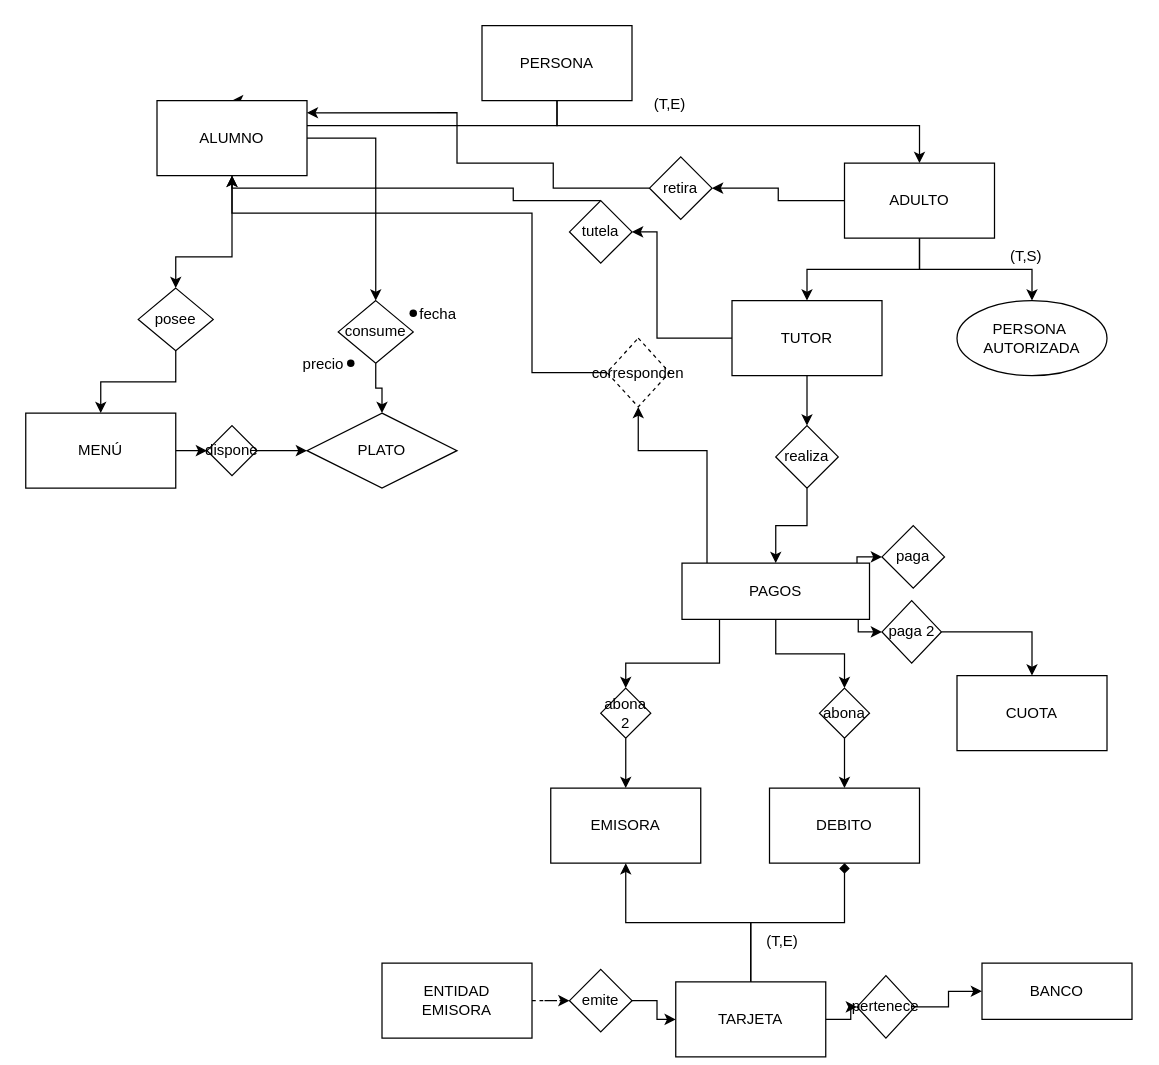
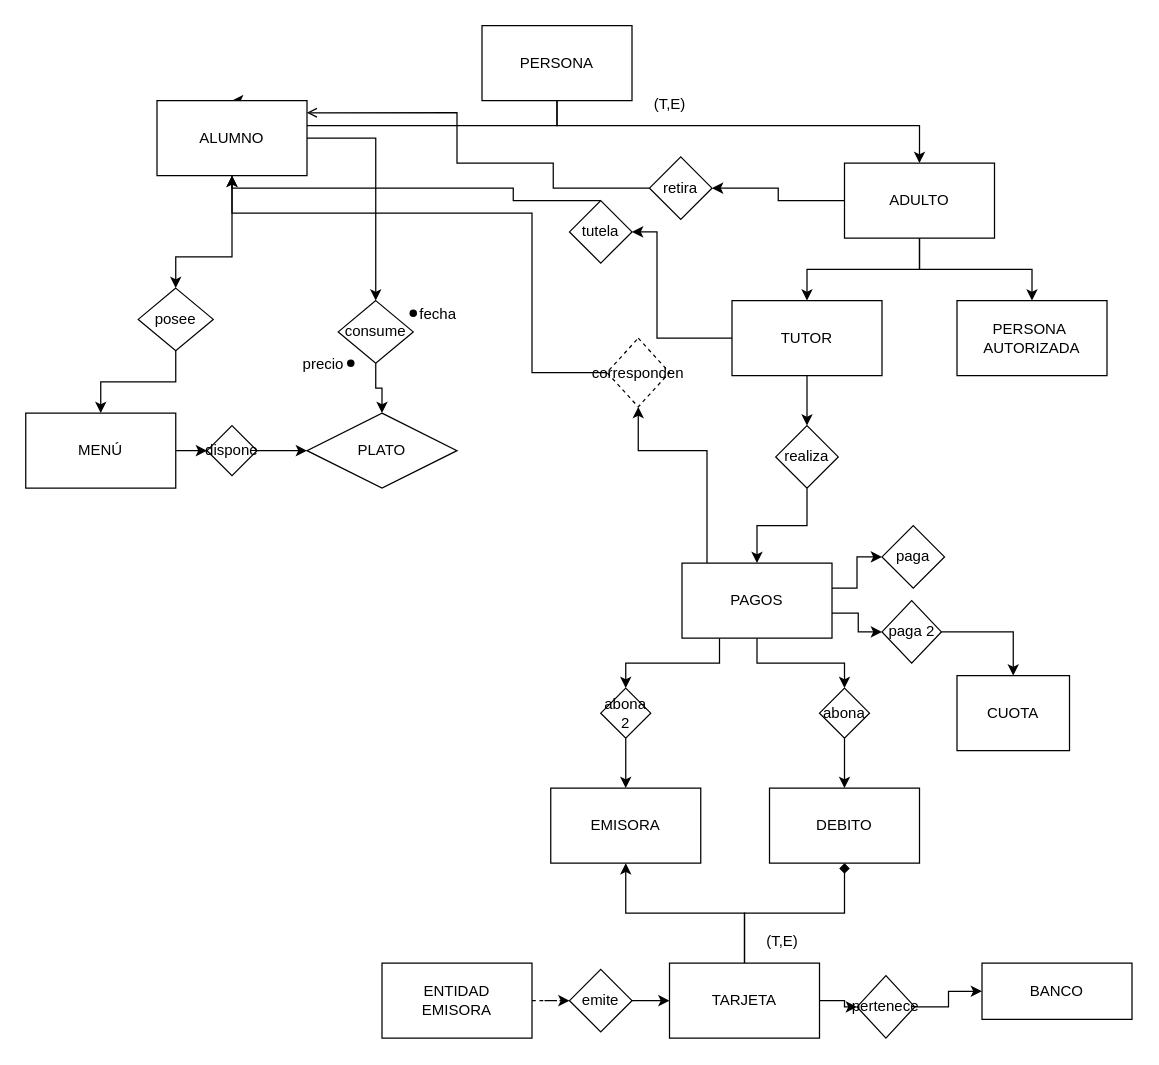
(317, 113) -> (314, 113)
(1026, 257) -> none
(1032, 338) -> (1032, 338)
(776, 591) -> (757, 601)
(1032, 713) -> (1013, 713)
(751, 1019) -> (744, 1001)
